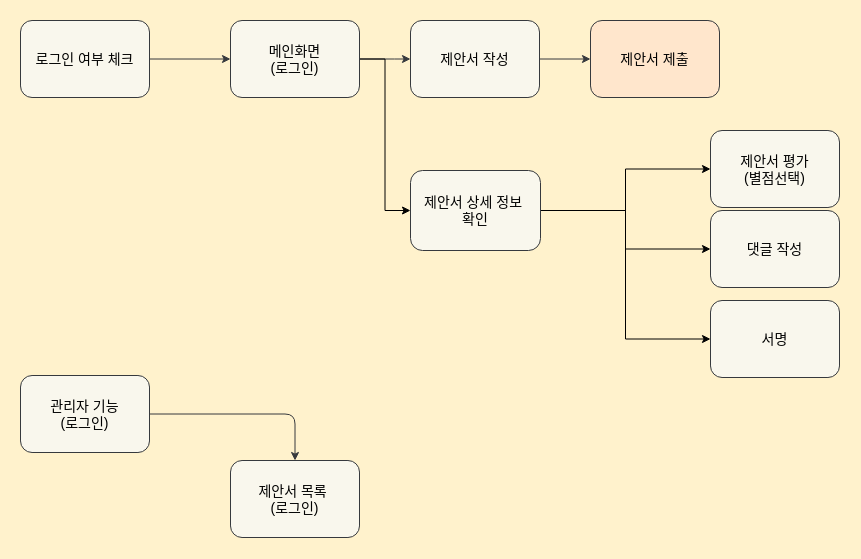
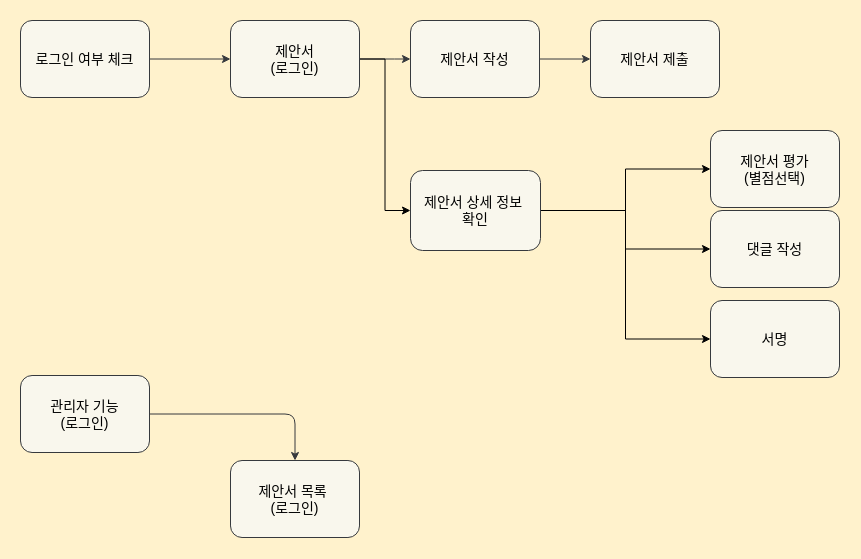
(655, 59) -> (655, 59)
(295, 60) -> (295, 60)
